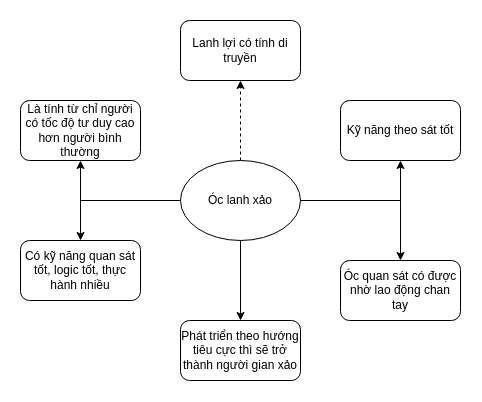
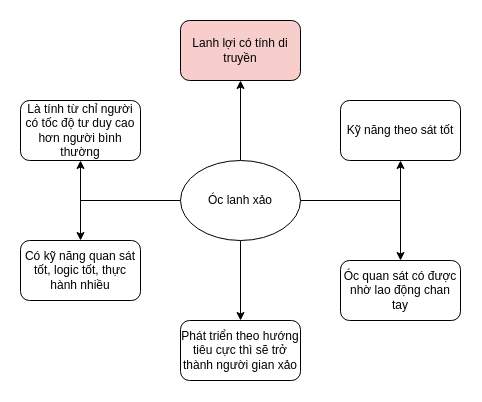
(241, 51) -> (241, 51)
(241, 123) -> (241, 123)
